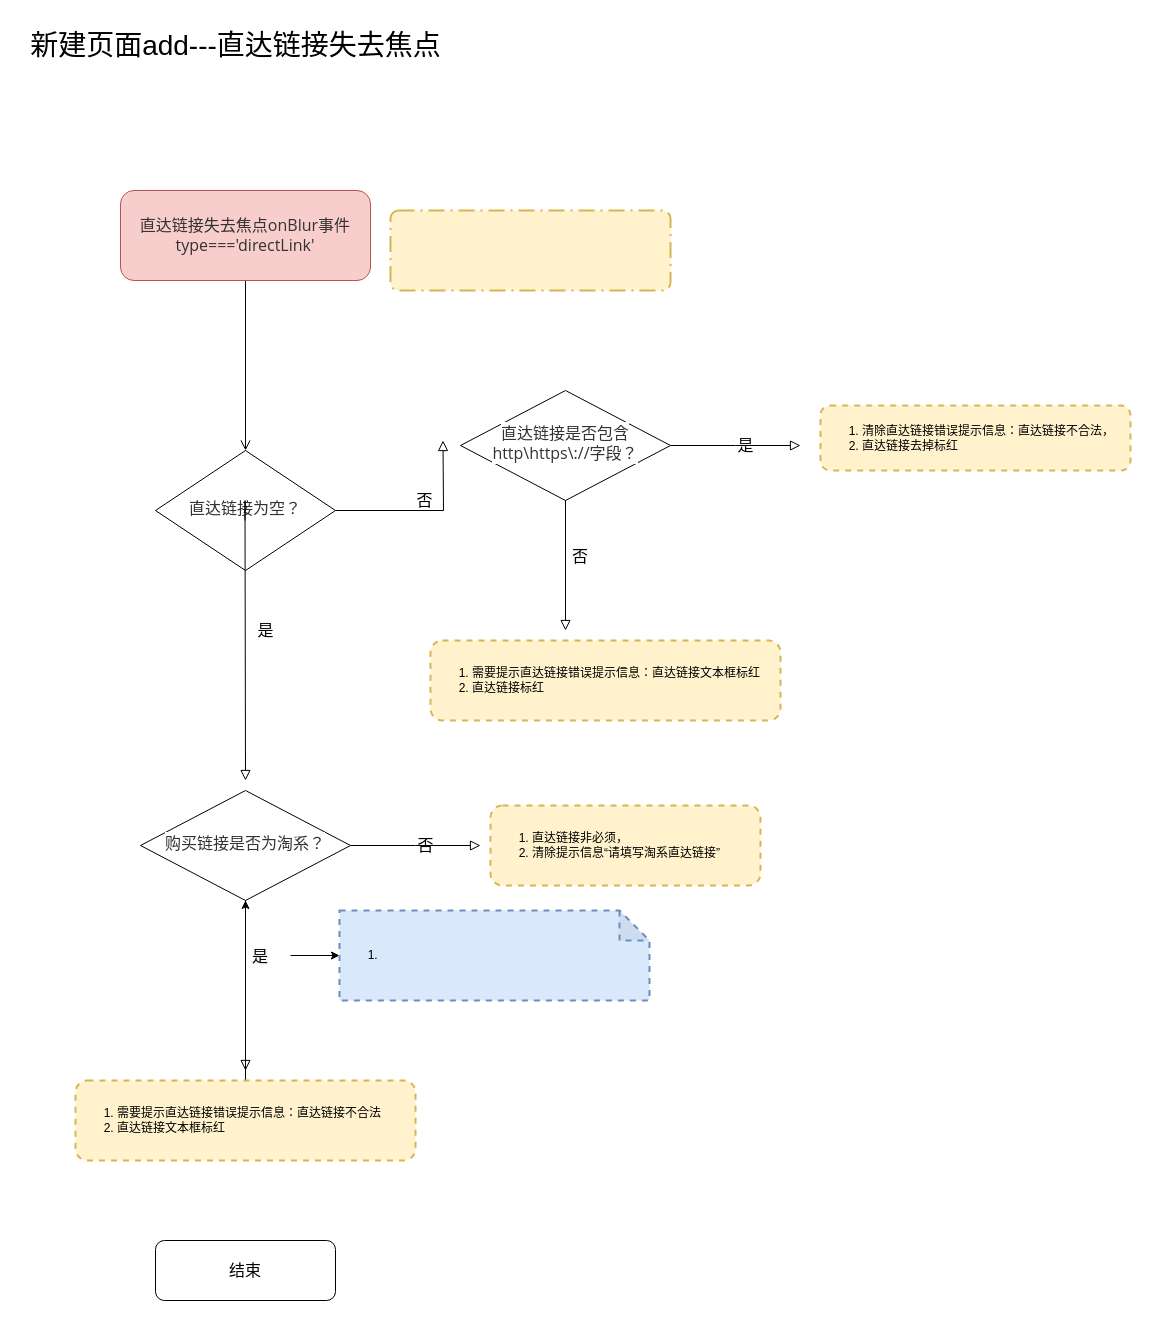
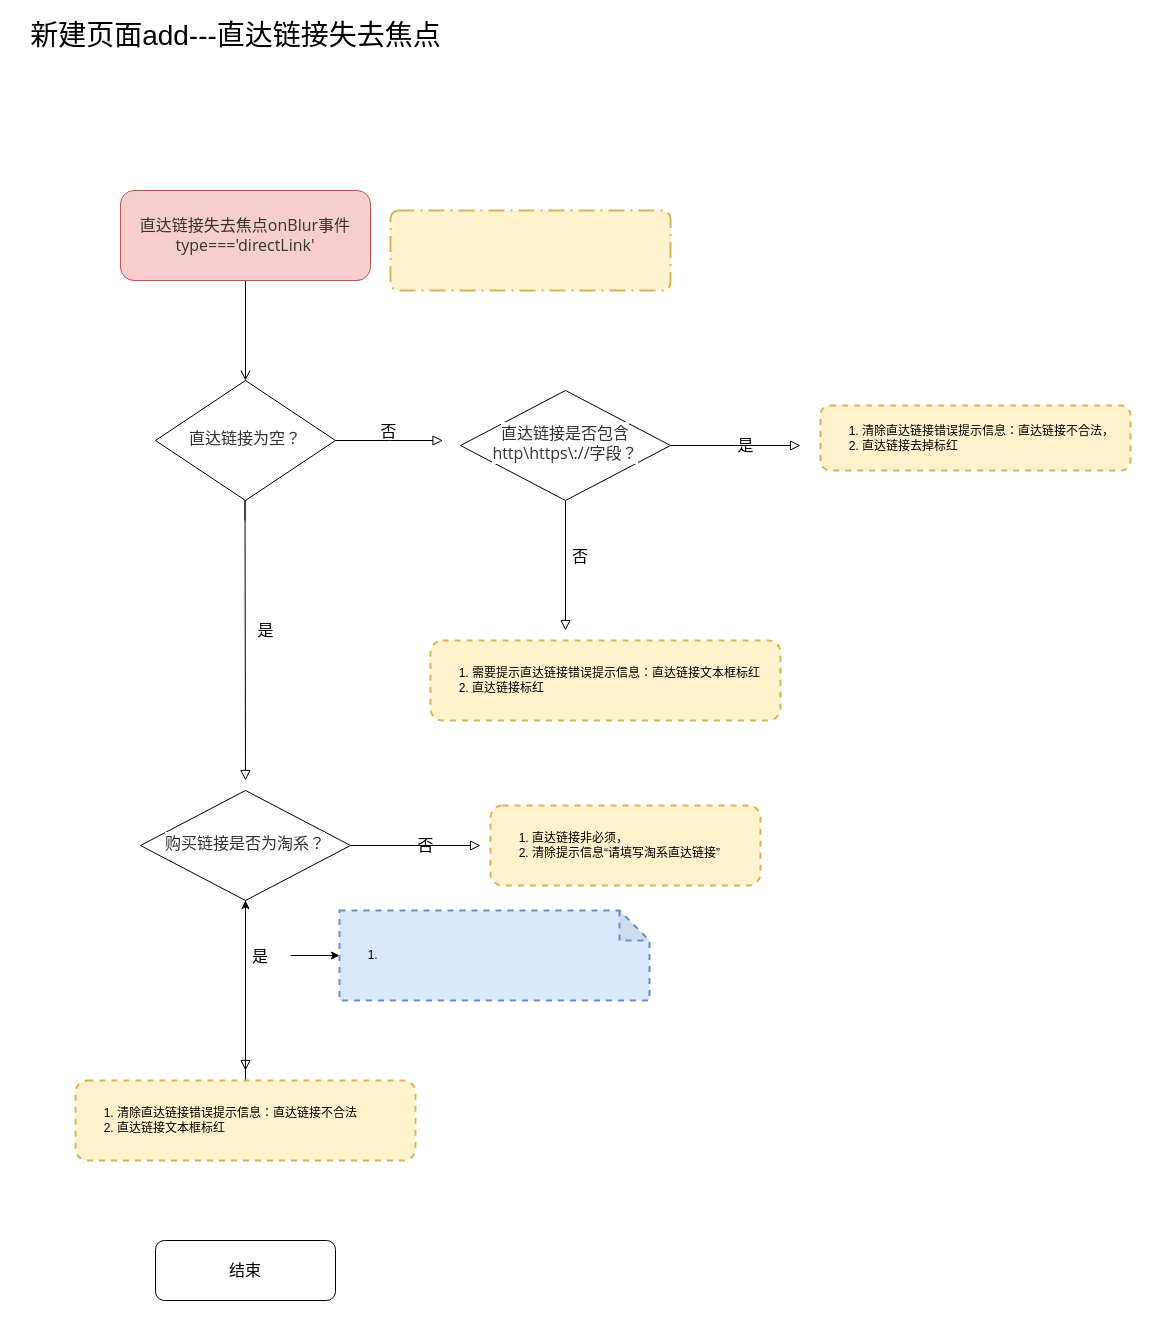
(236, 46) -> (236, 36)
(246, 511) -> (246, 441)
(210, 1121) -> (198, 1121)
